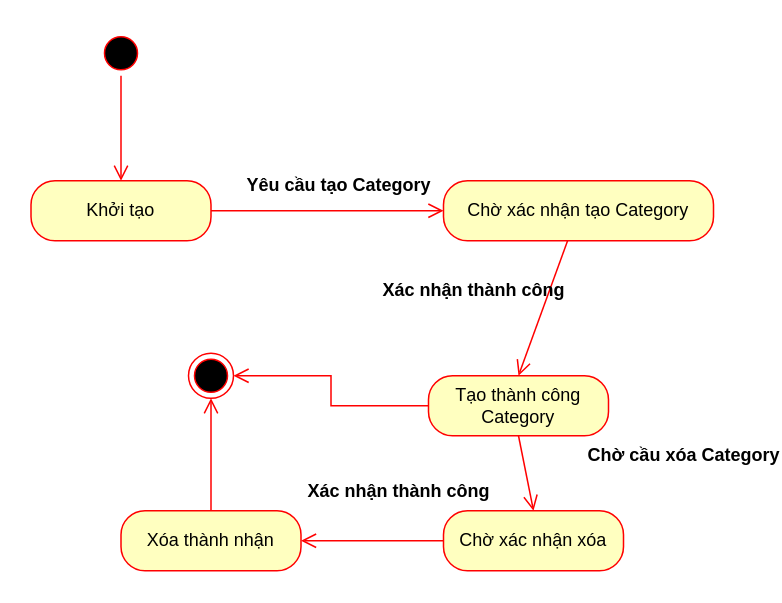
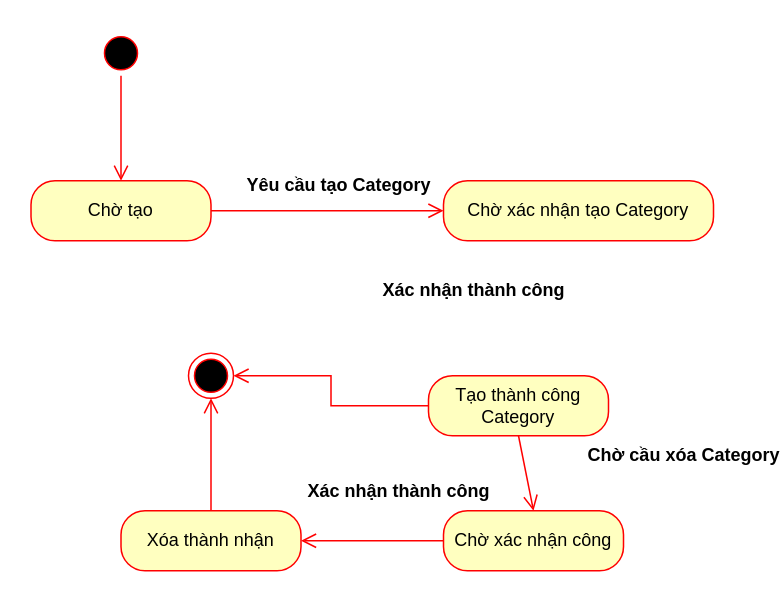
(121, 211) -> (121, 211)
(543, 307) -> none
(533, 541) -> (533, 541)
